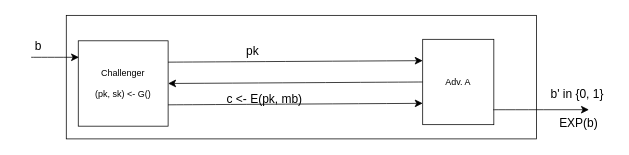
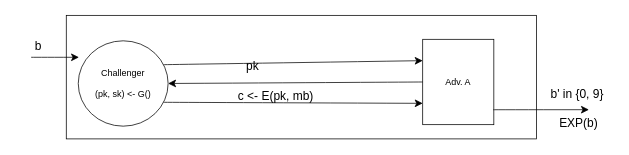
(252, 51) -> (252, 66)
(123, 84) -> (123, 84)
(578, 94) -> (578, 94)
(264, 99) -> (276, 96)
